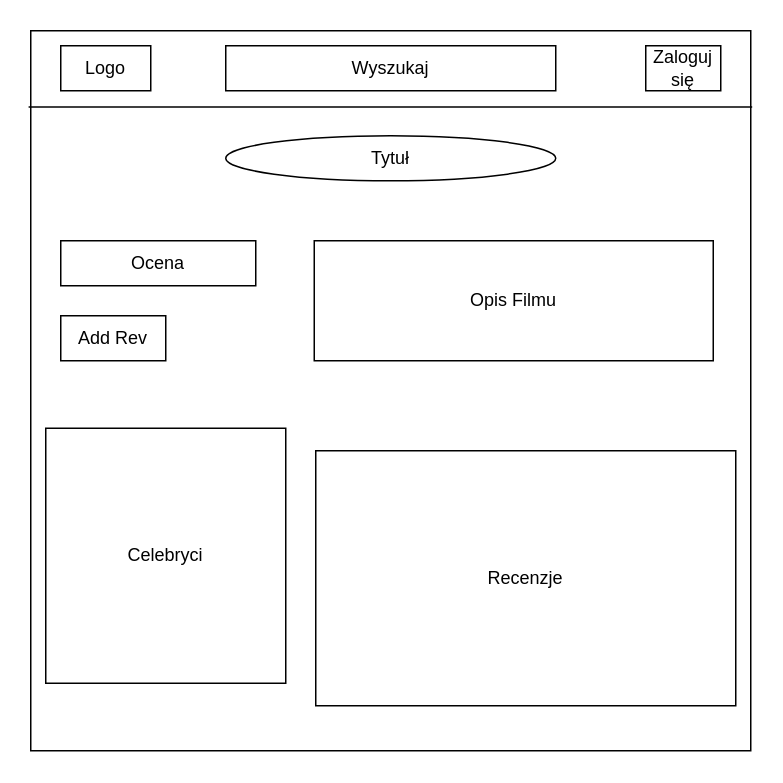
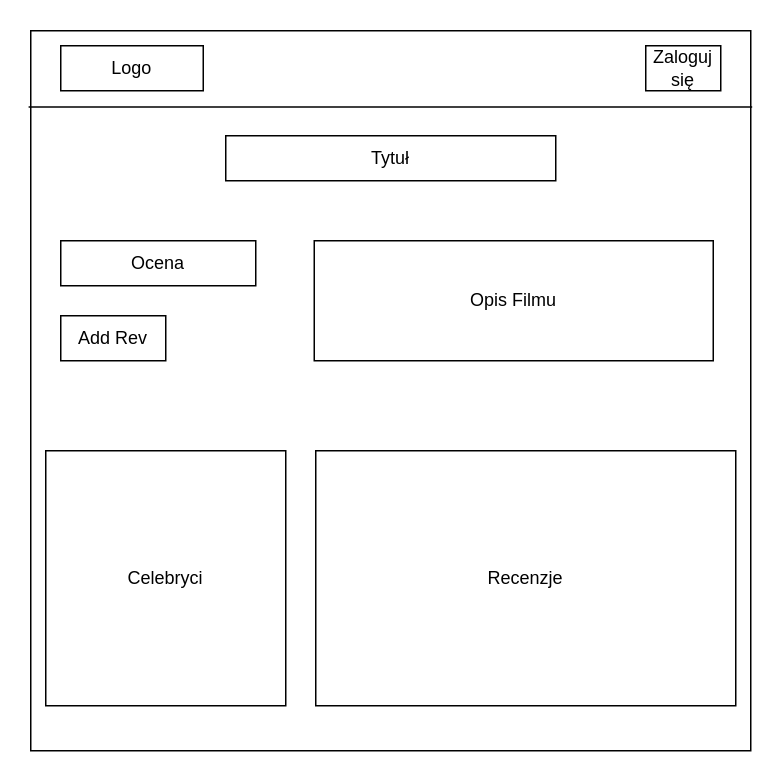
(106, 68) -> (132, 68)
(391, 68) -> none
(391, 158) -> (391, 158)
(166, 556) -> (166, 578)
